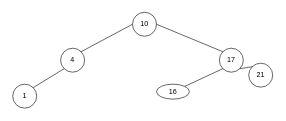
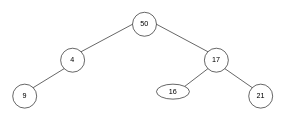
(144, 24) -> (144, 24)
(231, 60) -> (216, 60)
(261, 75) -> (261, 96)
(24, 96) -> (24, 96)
